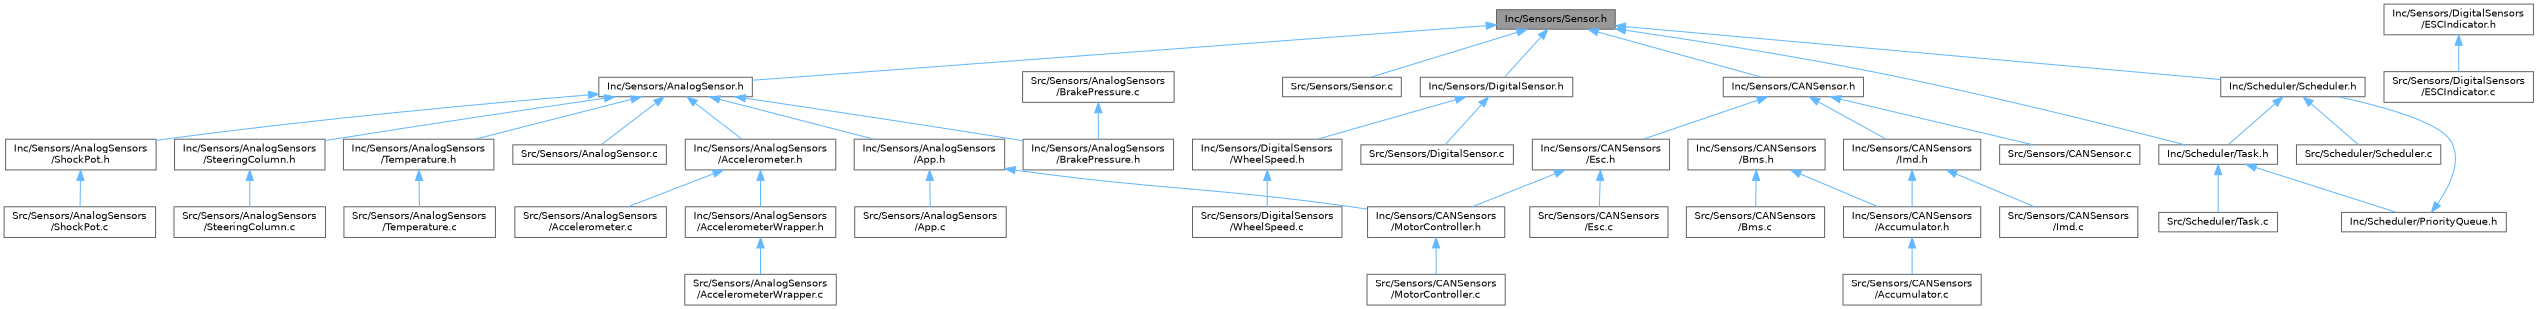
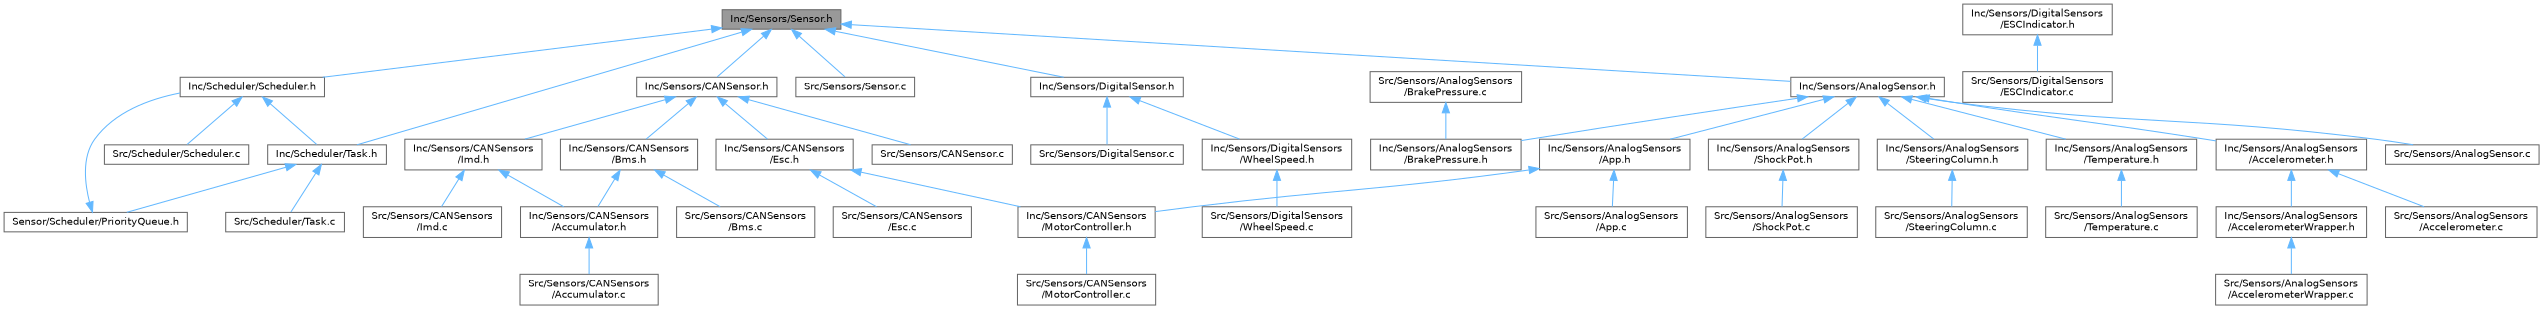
none -> (667, 121)
(2424, 222) -> (96, 222)
